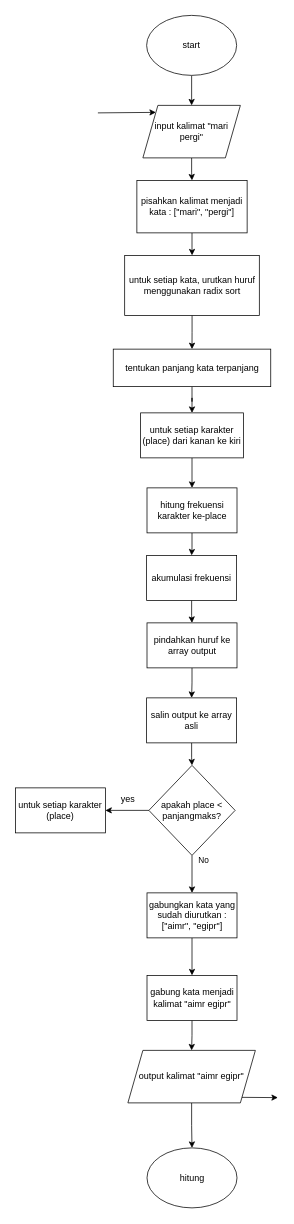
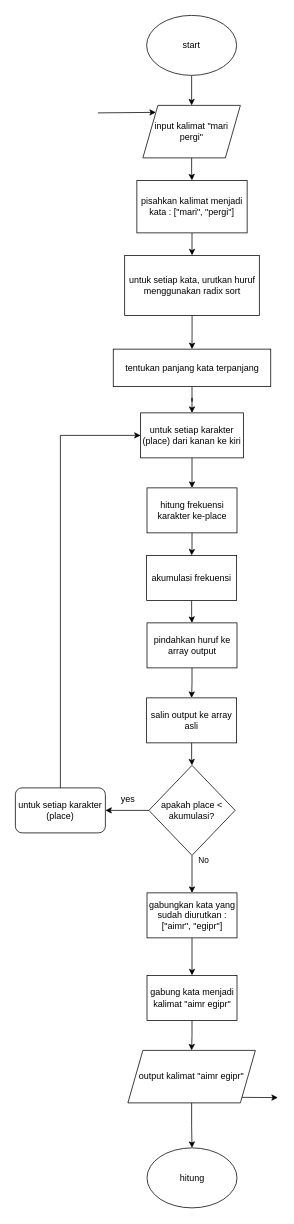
none -> (60, 575)
(60, 810) -> (60, 810)
(192, 810) -> (192, 810)
